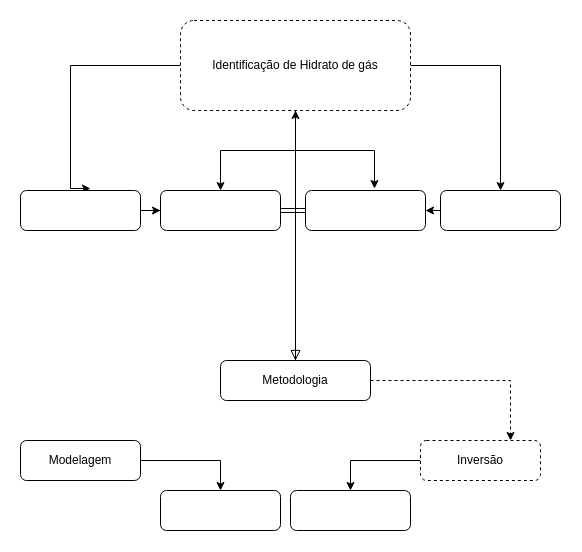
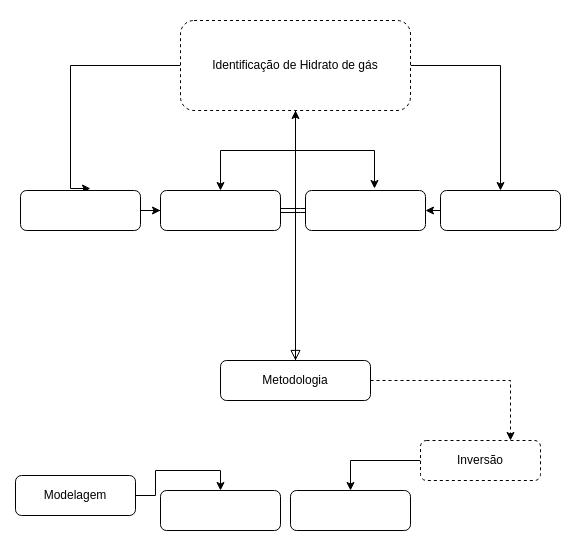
(81, 461) -> (76, 496)
